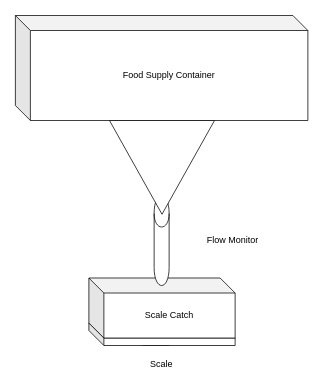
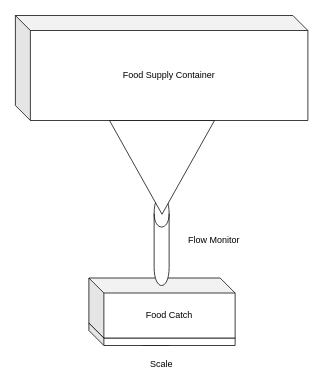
(233, 240) -> (214, 240)
(170, 315) -> (170, 315)
